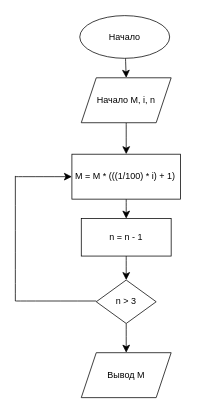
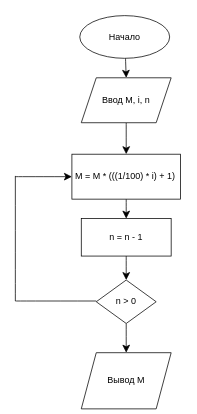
(126, 100) -> (126, 100)
(126, 302) -> (126, 302)
(126, 375) -> (126, 381)
